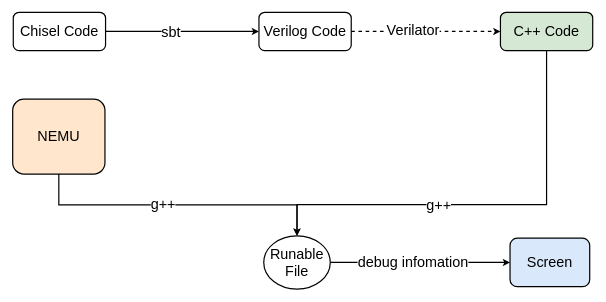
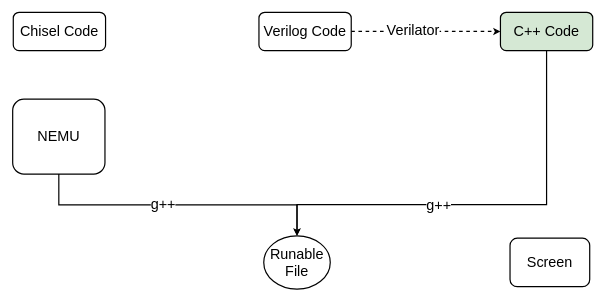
(180, 32) -> none
(59, 137) -> (59, 137)
(417, 263) -> none
(550, 263) -> (550, 263)
